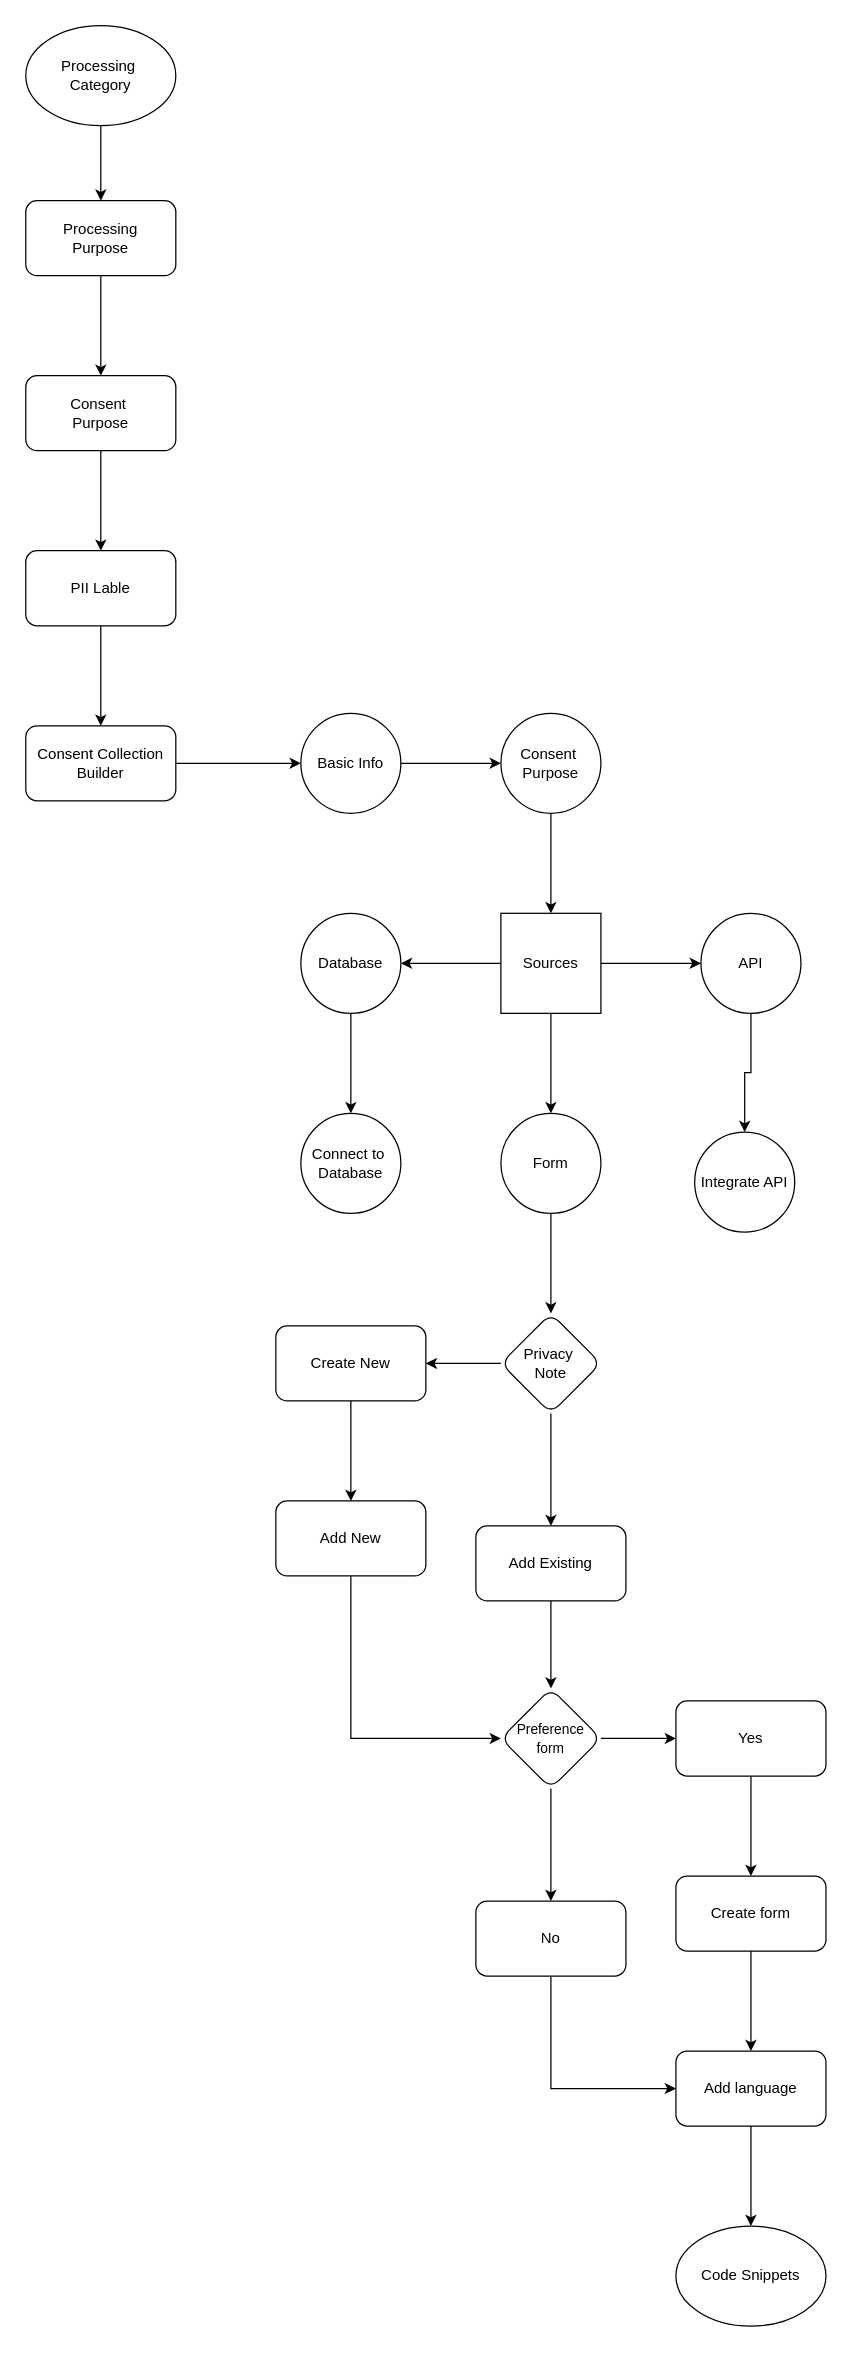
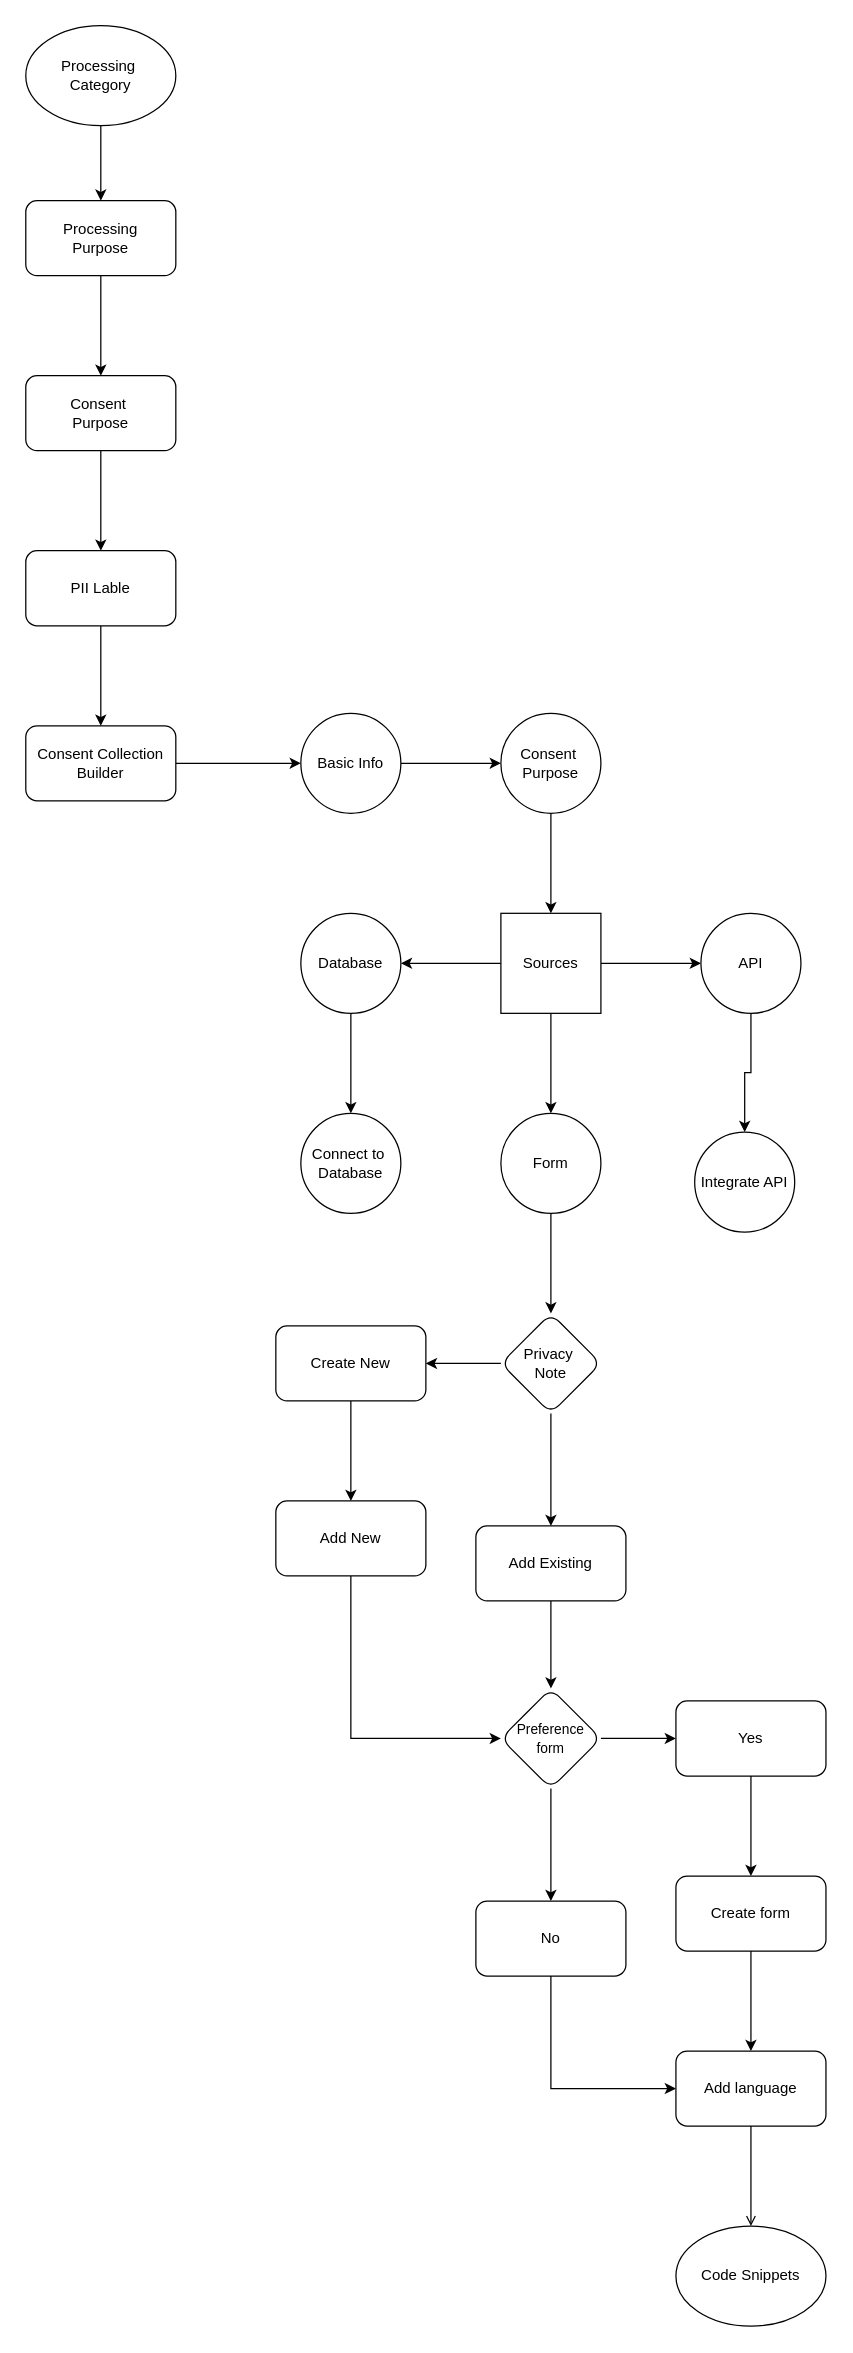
(751, 2216) -> (751, 2218)
